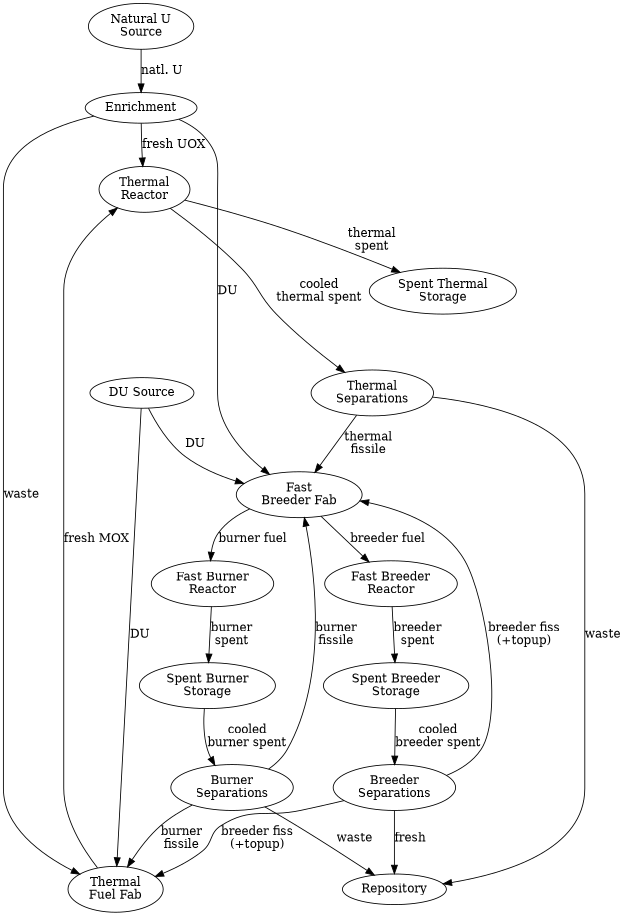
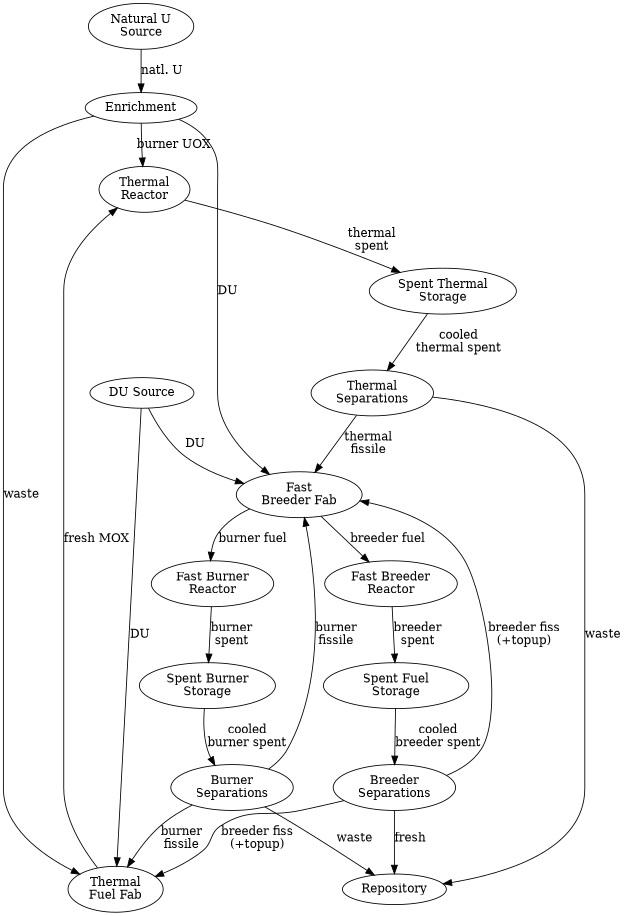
(174, 145) -> (174, 145)
(256, 286) -> (410, 339)
(396, 686) -> (396, 686)
